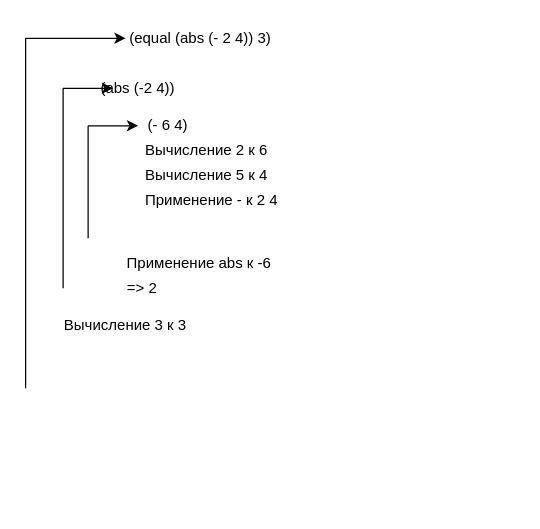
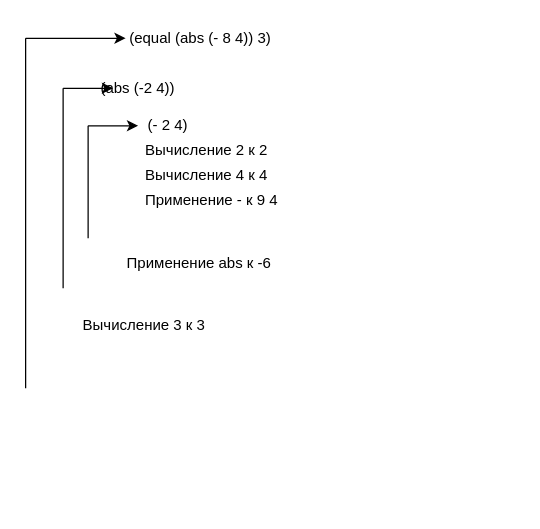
(201, 38) -> (201, 38)
(168, 126) -> (168, 126)
(207, 151) -> (207, 151)
(207, 176) -> (207, 176)
(212, 201) -> (212, 201)
(143, 288) -> none
(126, 326) -> (144, 326)
